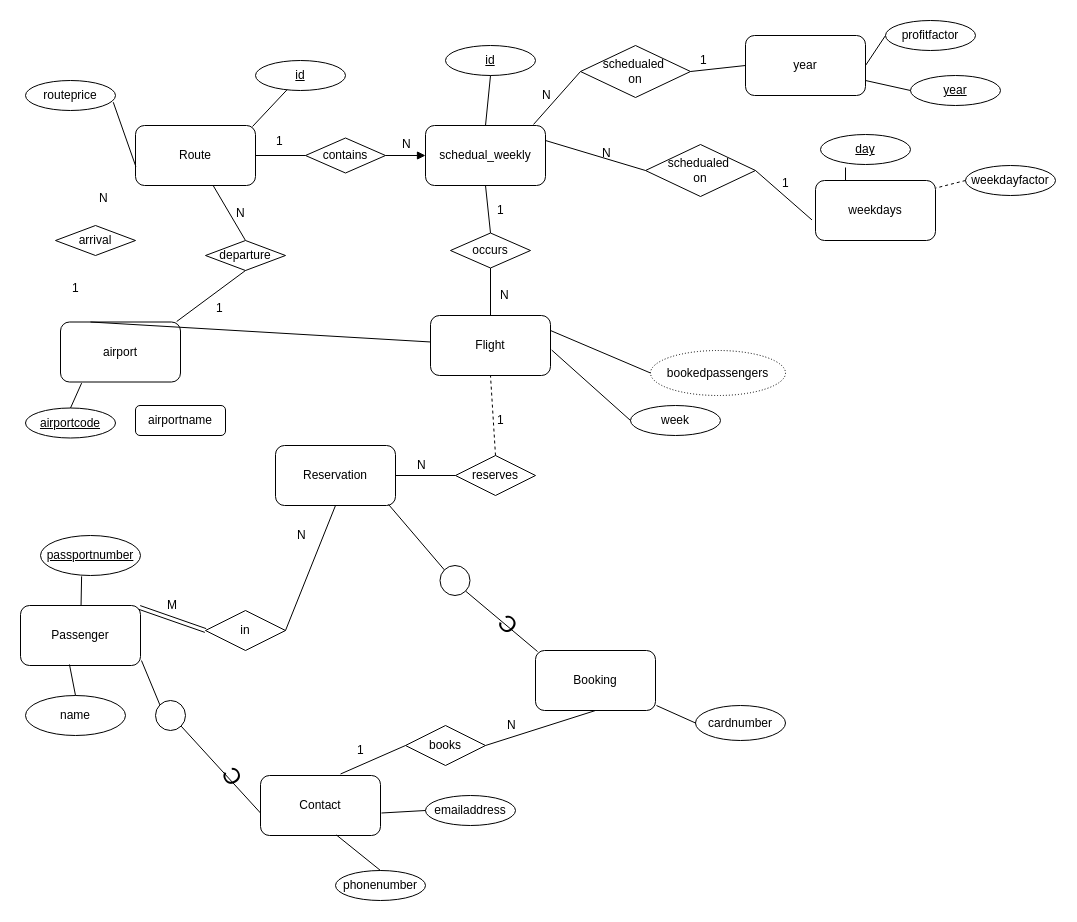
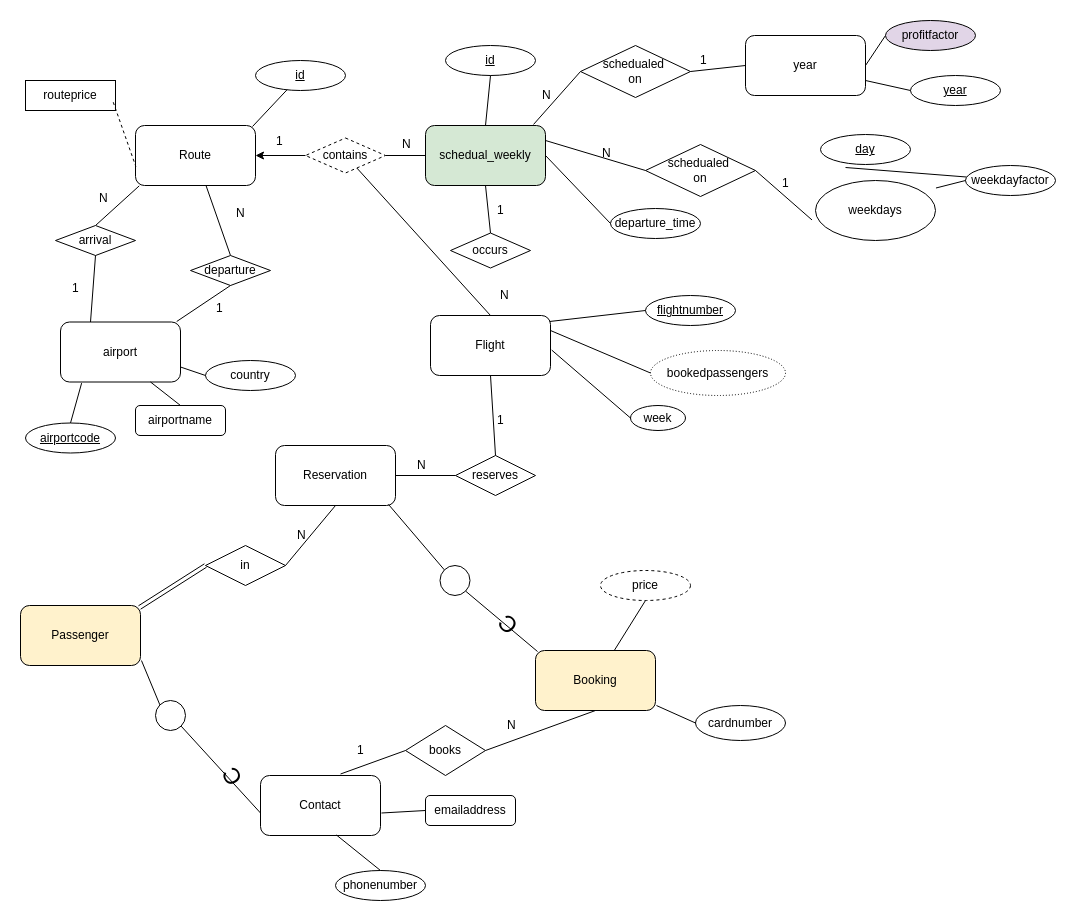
(931, 36) -> (931, 36)
(71, 96) -> (71, 96)
(124, 133) -> (124, 133)
(261, 156) -> (264, 156)
(346, 156) -> (346, 156)
(416, 156) -> (420, 156)
(486, 156) -> (486, 156)
(846, 174) -> (906, 172)
(950, 185) -> (950, 185)
none -> (578, 190)
none -> (118, 205)
(876, 211) -> (876, 211)
none -> (656, 224)
(246, 256) -> (231, 271)
(491, 292) -> (424, 242)
none -> (691, 311)
none -> (598, 316)
(268, 332) -> (93, 289)
none -> (193, 371)
none -> (251, 376)
none -> (166, 394)
(493, 415) -> (493, 415)
(676, 421) -> (658, 418)
(71, 423) -> (71, 438)
(91, 556) -> none
none -> (646, 586)
(81, 590) -> none
(176, 606) -> none
none -> (630, 626)
(246, 631) -> (246, 566)
(81, 636) -> (81, 636)
(72, 679) -> none
(596, 681) -> (596, 681)
(76, 716) -> none
(446, 746) -> (446, 751)
(471, 811) -> (471, 811)
